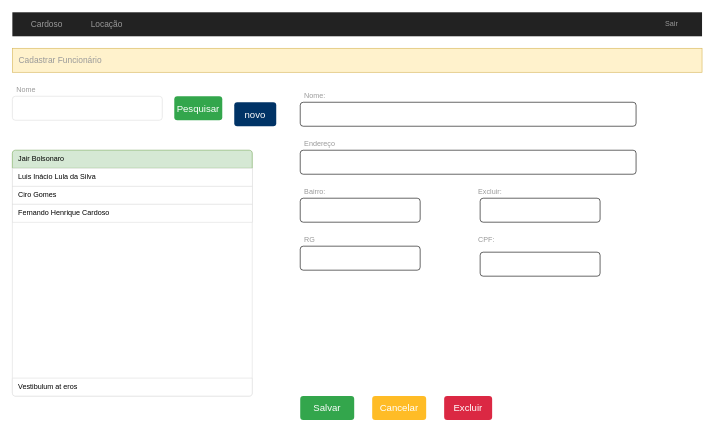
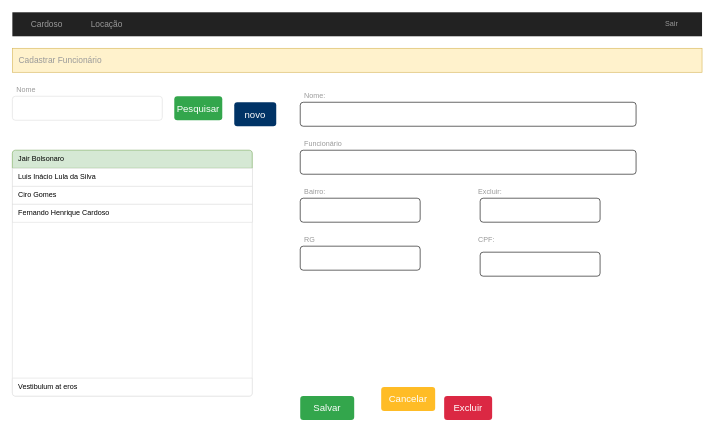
(321, 144) -> (325, 144)
(399, 408) -> (408, 399)
